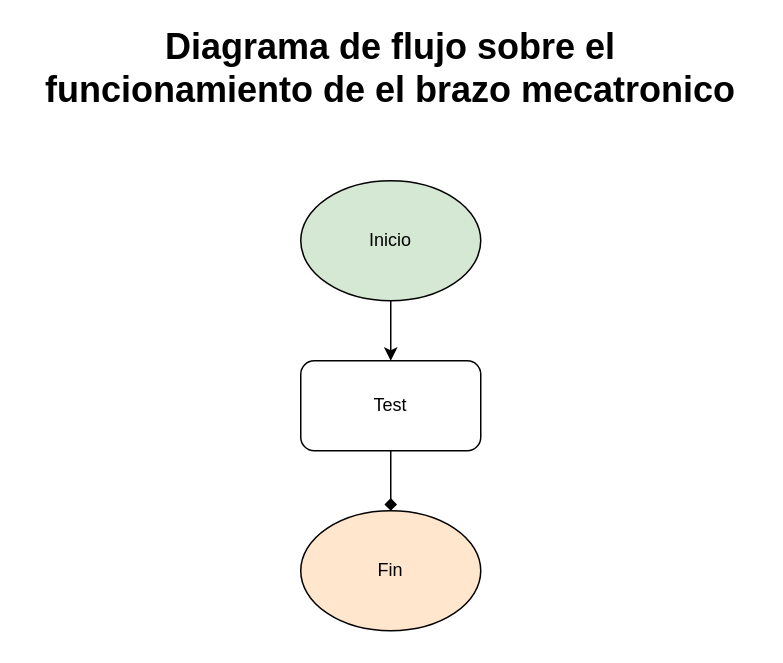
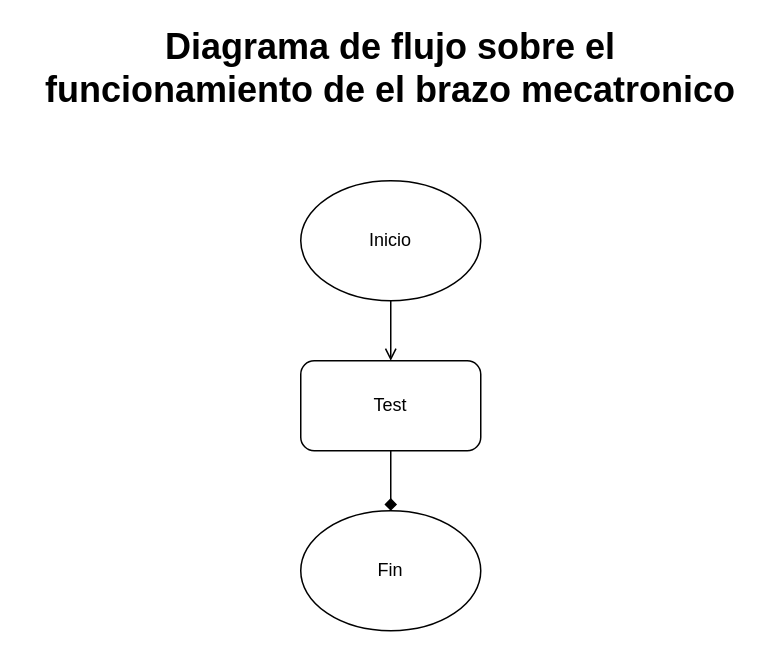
(391, 241) -> (391, 241)
(391, 349) -> (391, 351)
(391, 571) -> (391, 571)
